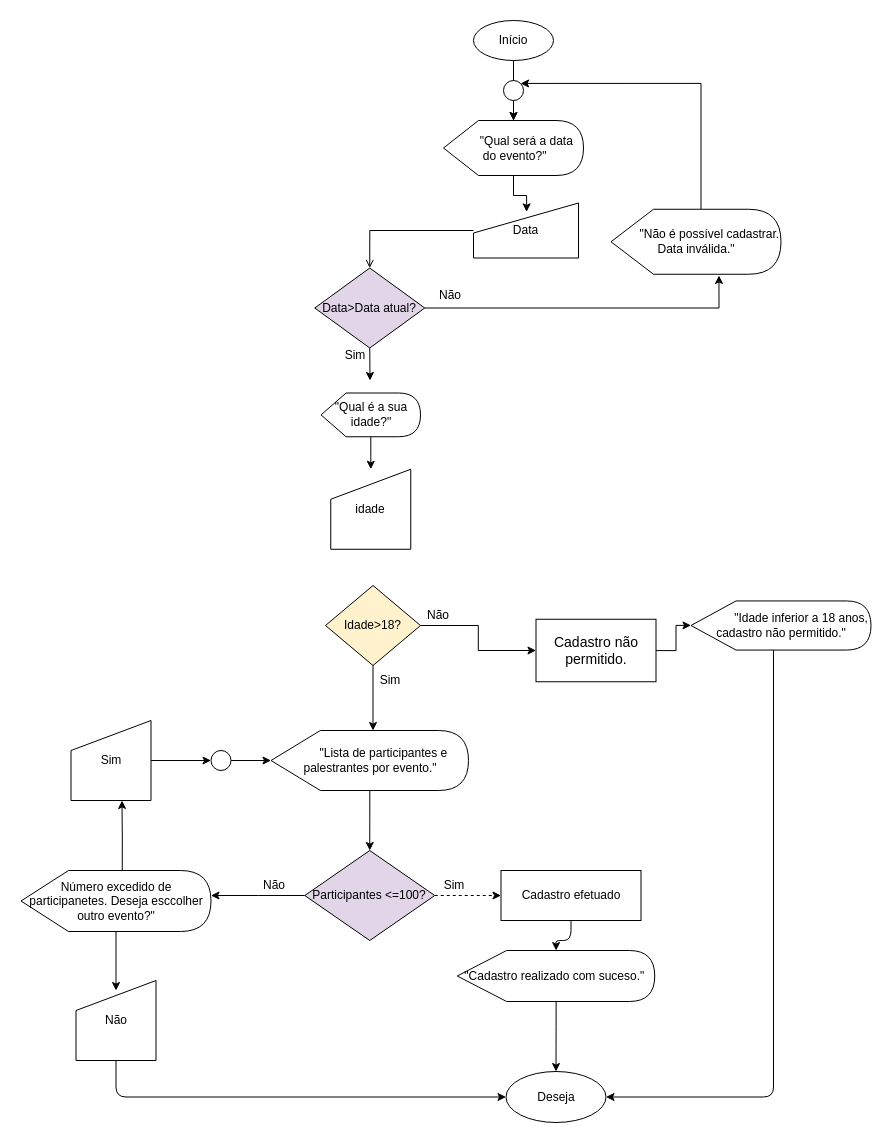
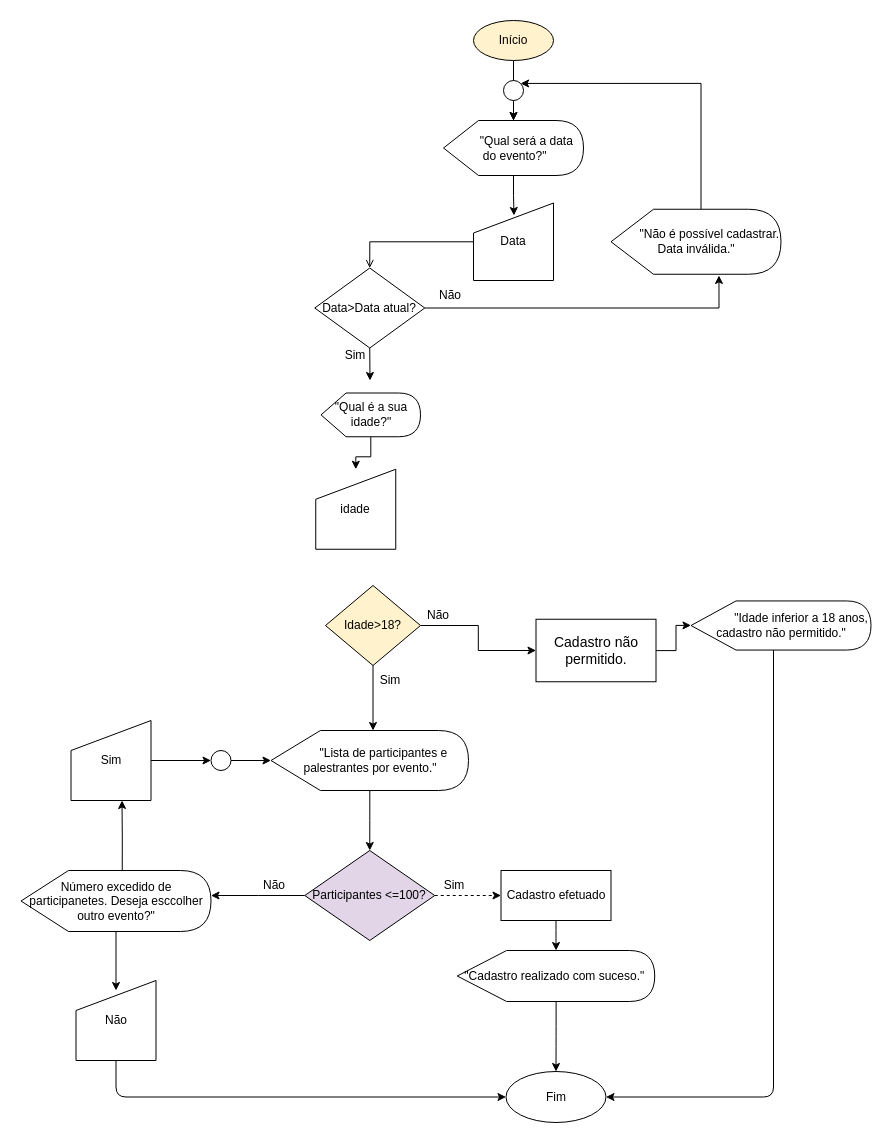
(514, 41) -> (514, 41)
(526, 231) -> (514, 242)
(370, 308) -> (370, 308)
(371, 509) -> (356, 509)
(571, 896) -> (556, 896)
(557, 1098) -> (557, 1098)
